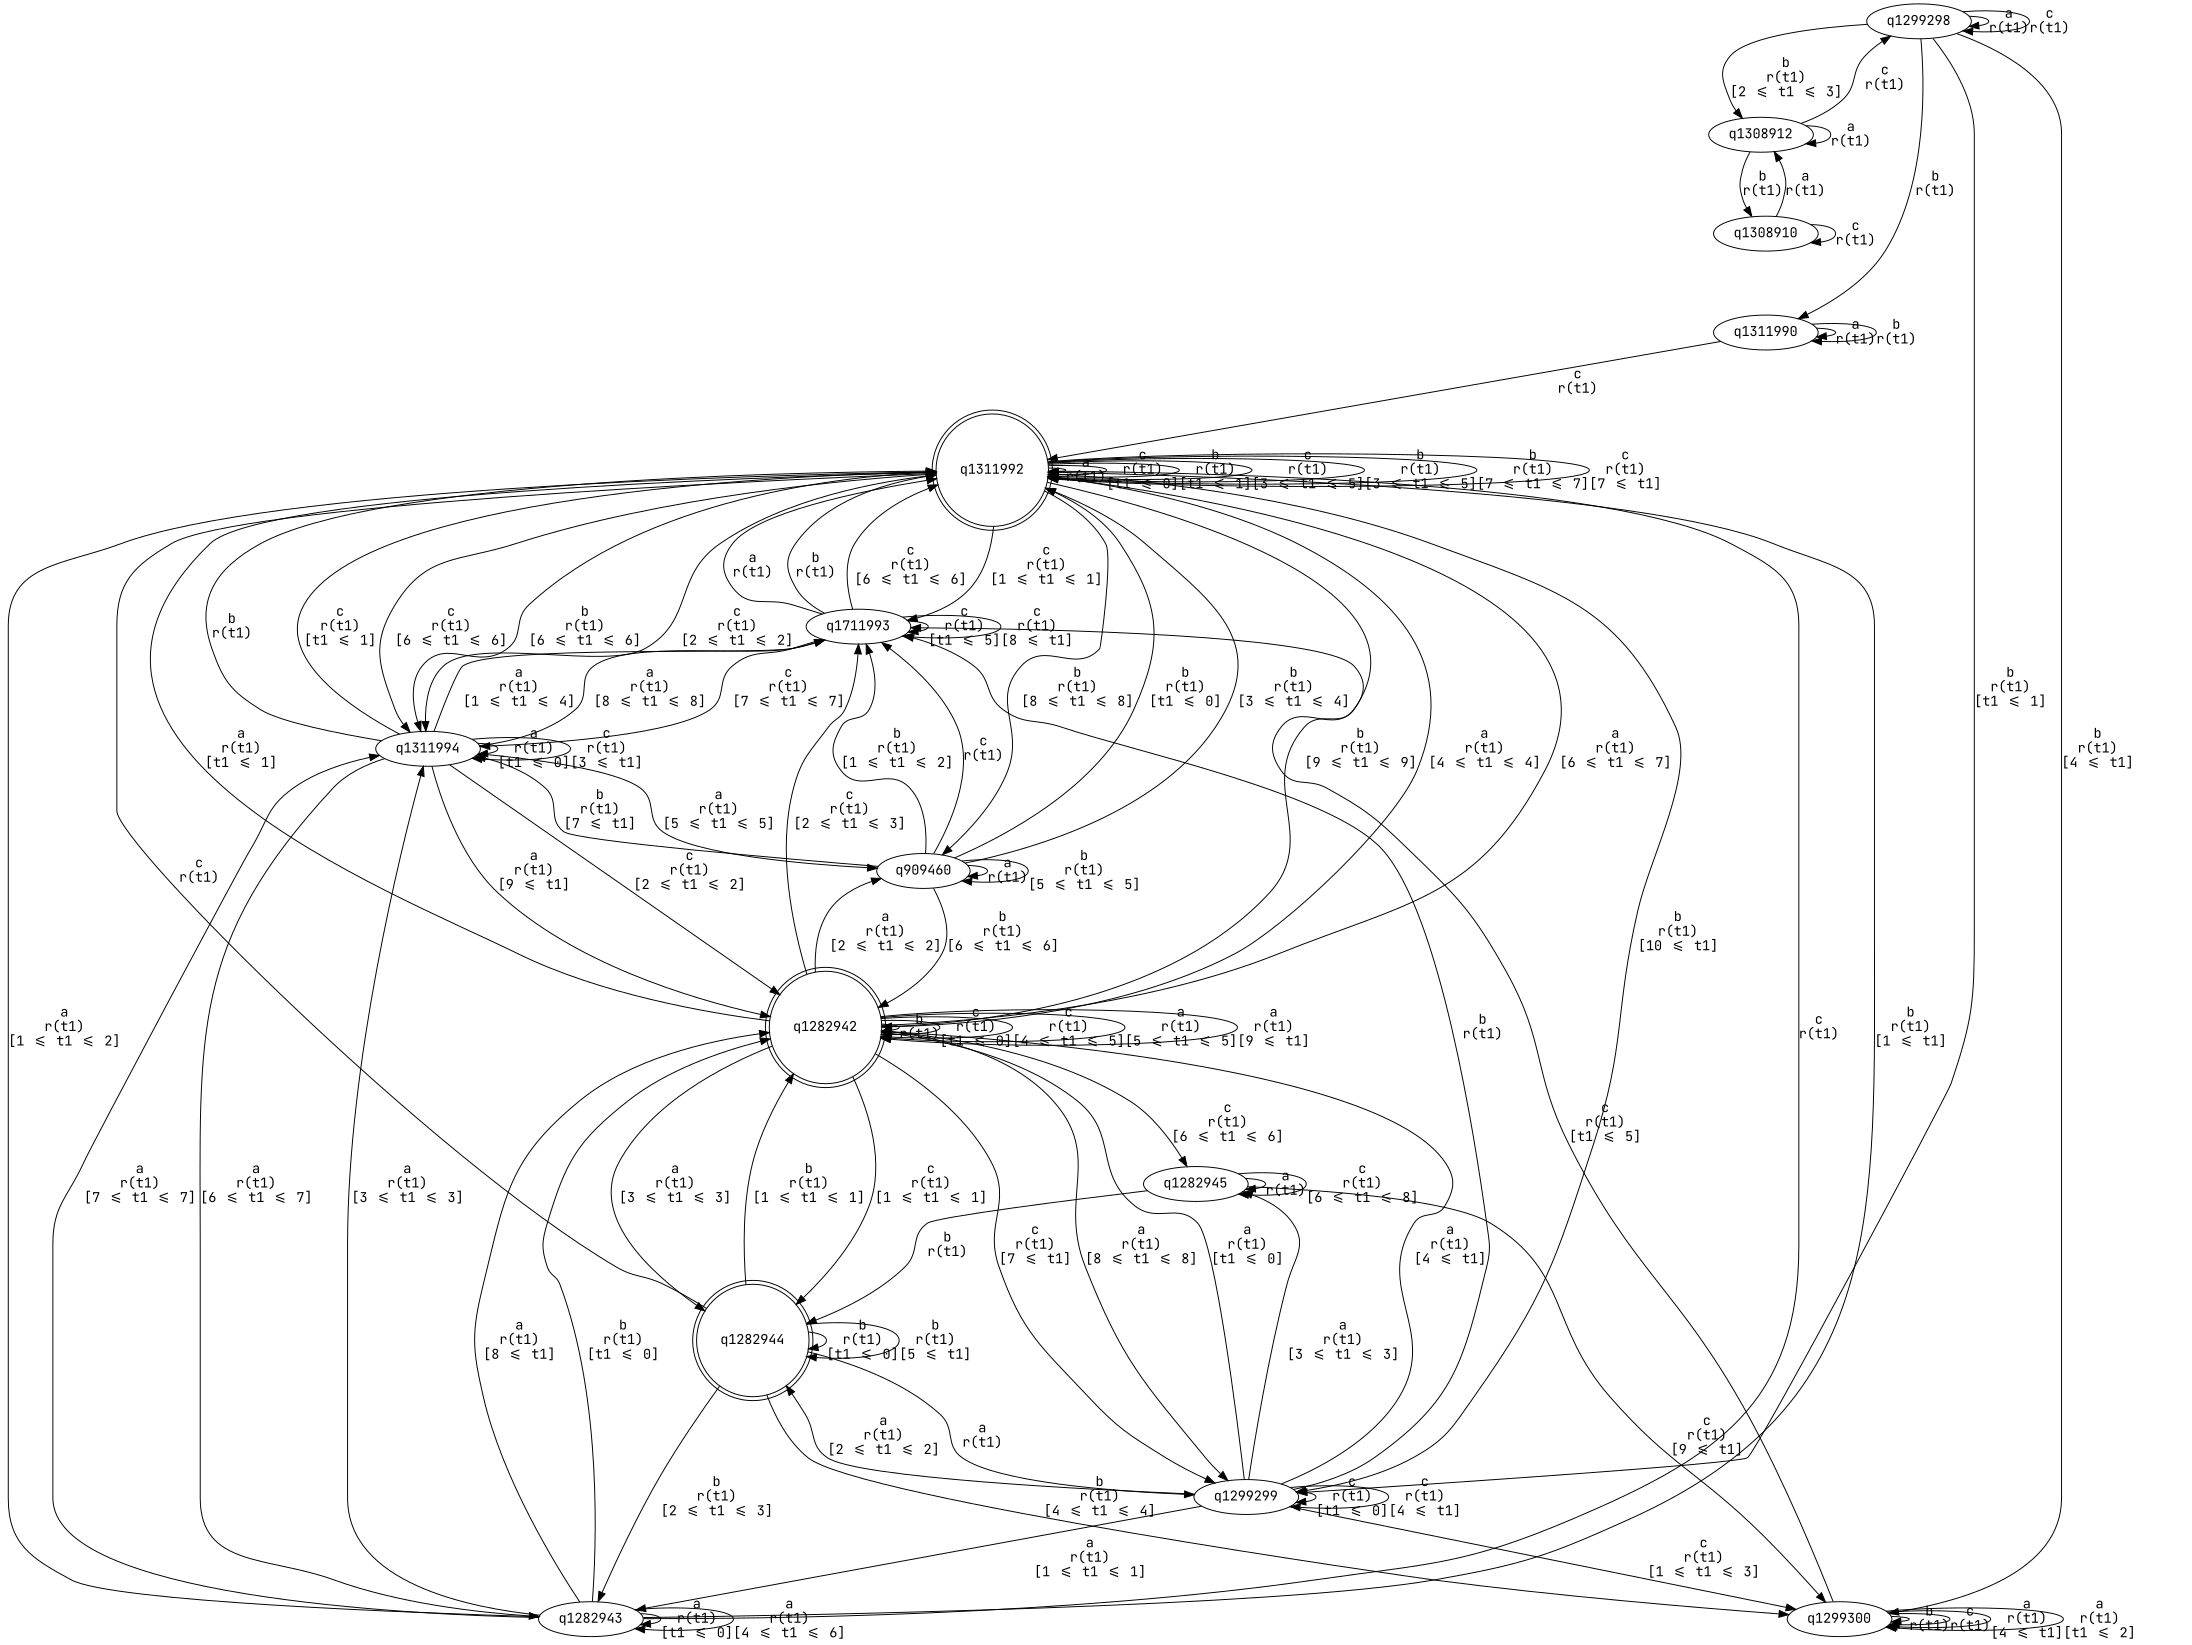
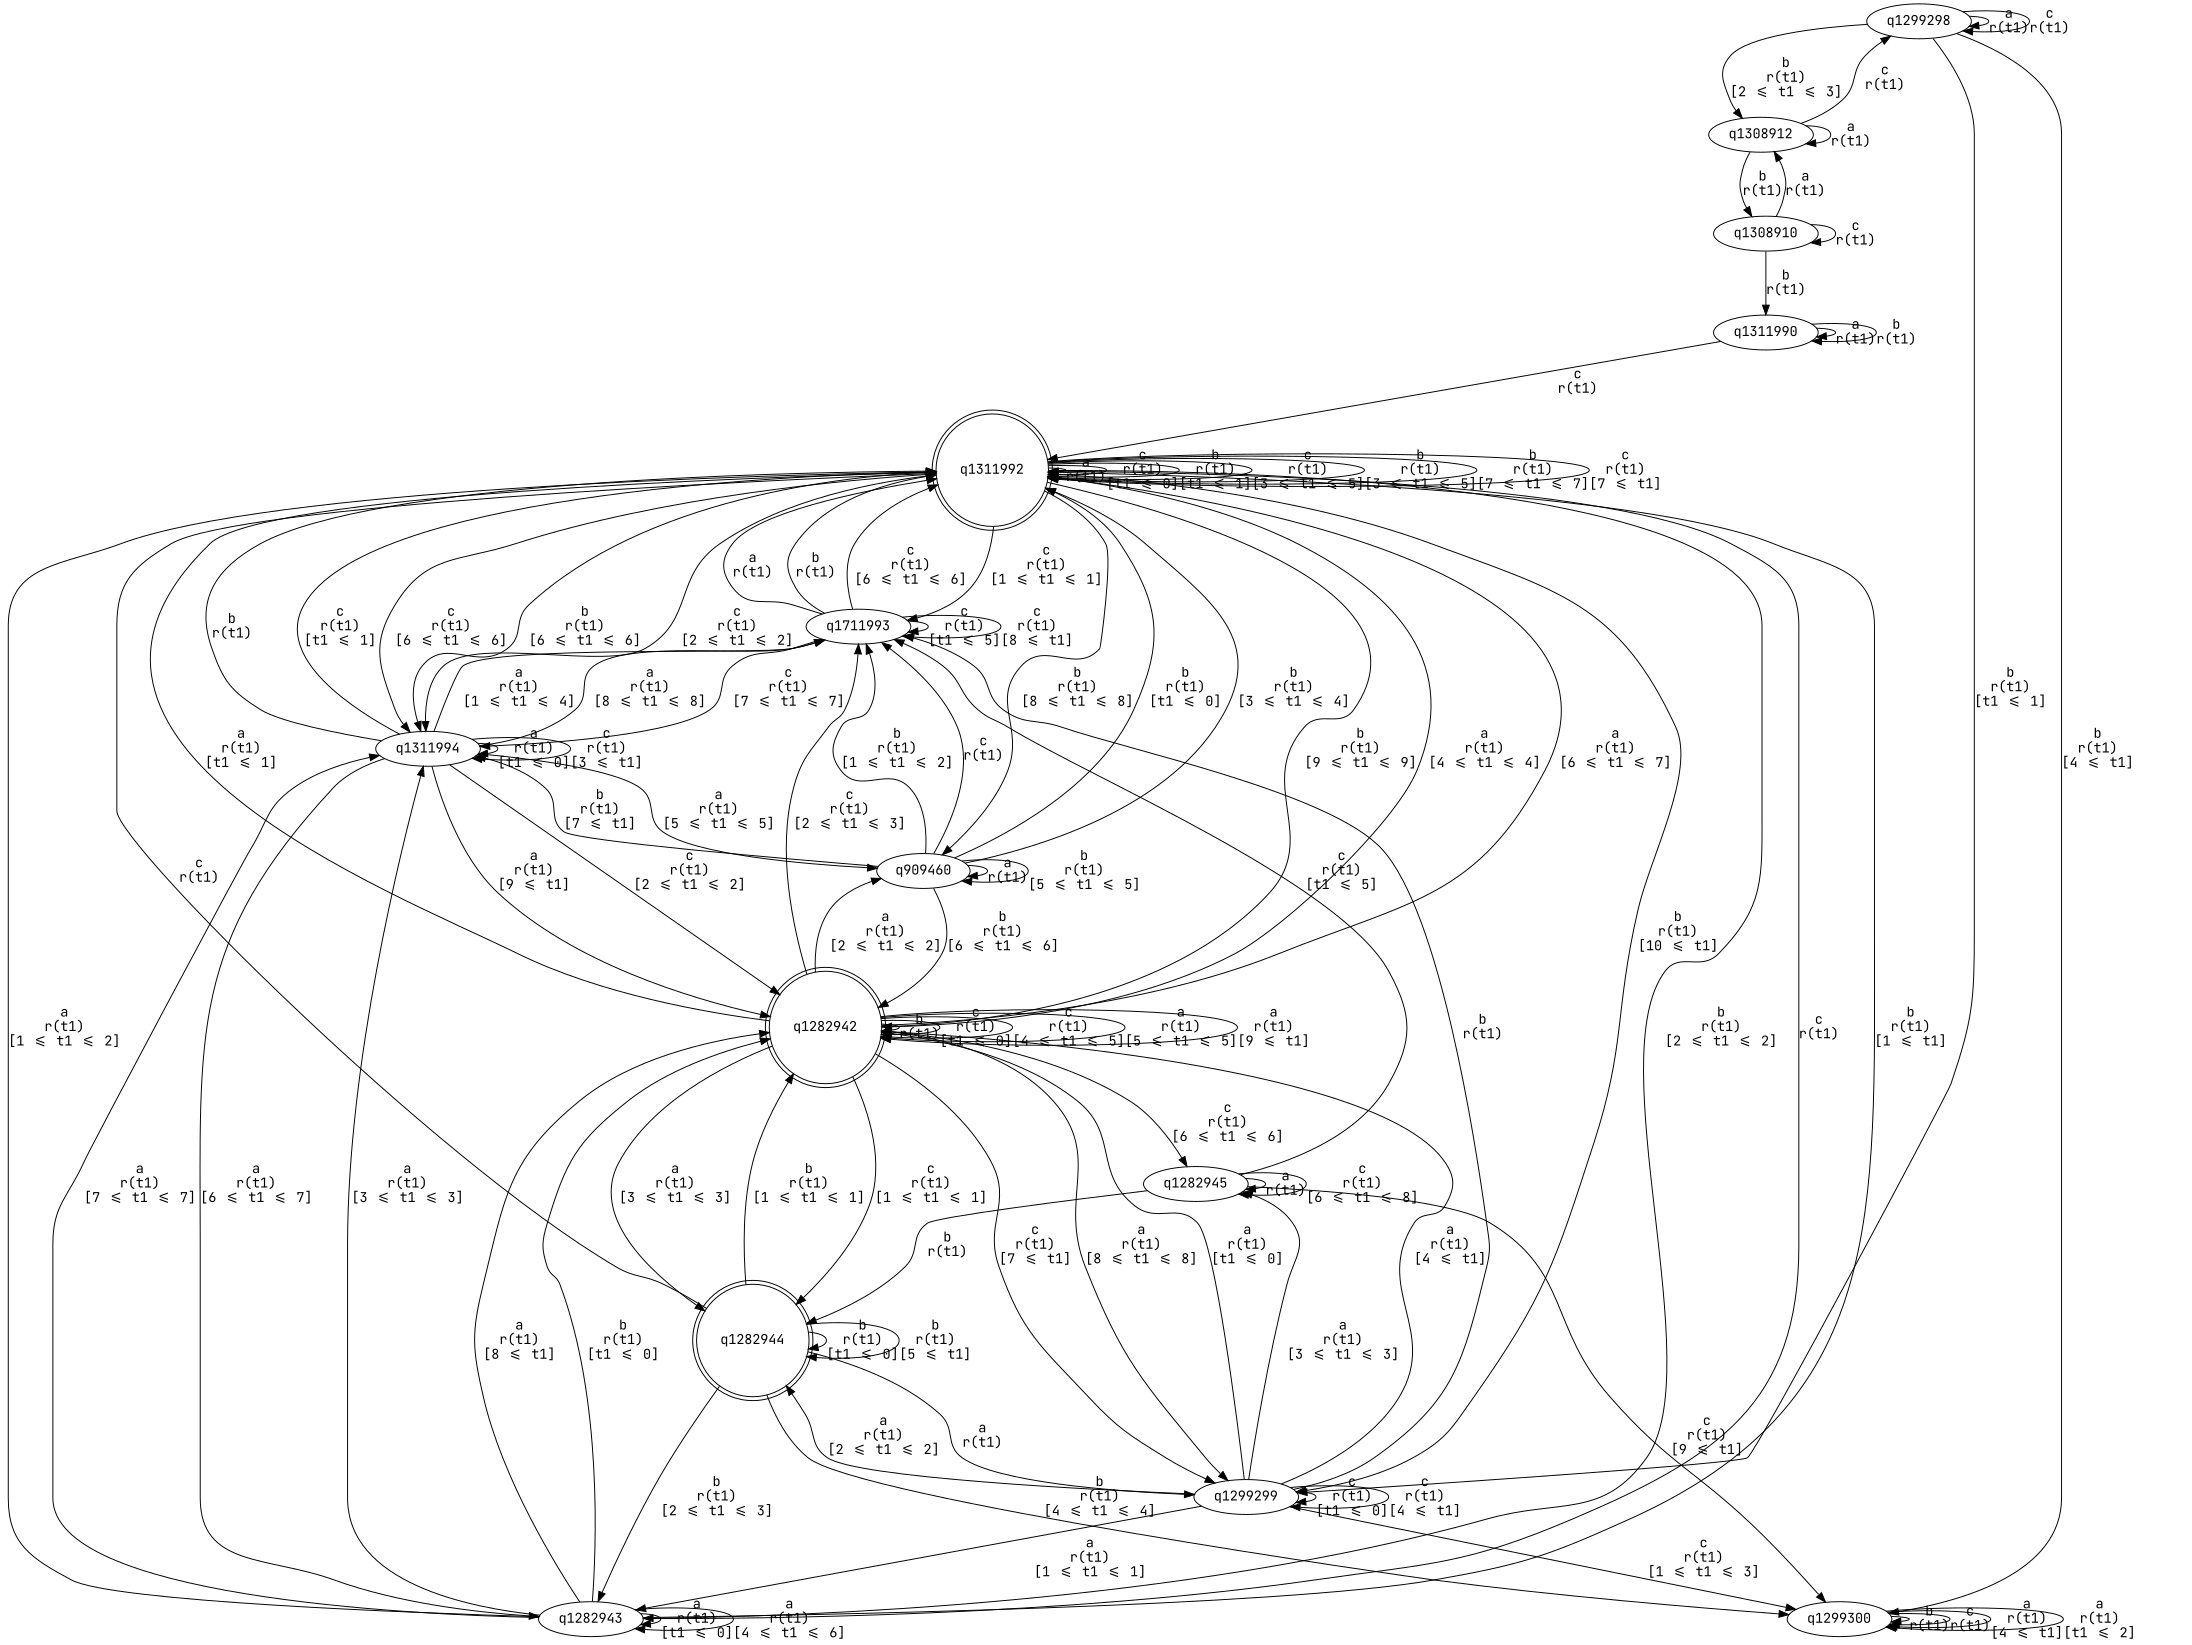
(1908, 198) -> (1766, 278)
(1473, 918) -> (1297, 887)
none -> (1648, 1145)
